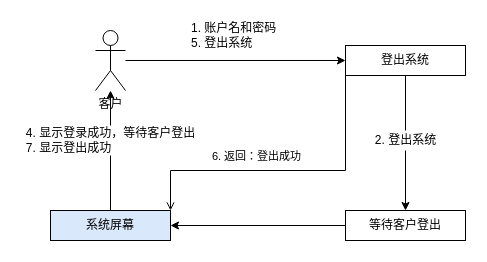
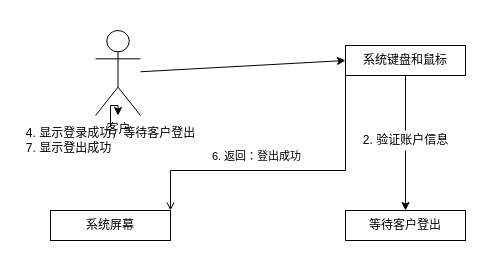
(239, 36) -> none
(111, 61) -> (118, 73)
(406, 61) -> (406, 61)
(406, 141) -> (406, 141)
(111, 184) -> none
(111, 226) -> (111, 226)
(261, 226) -> none
